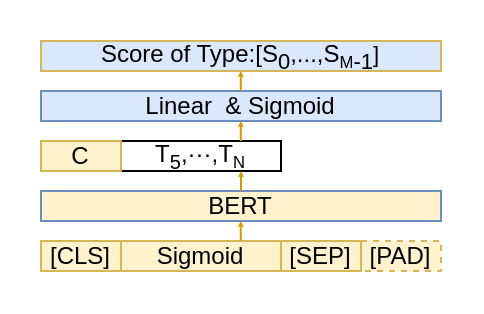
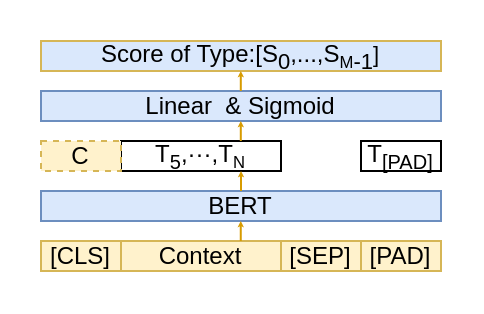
(81, 156) -> (81, 156)
none -> (401, 156)
(241, 206) -> (241, 206)
(401, 256) -> (401, 256)
(201, 257) -> (201, 257)
